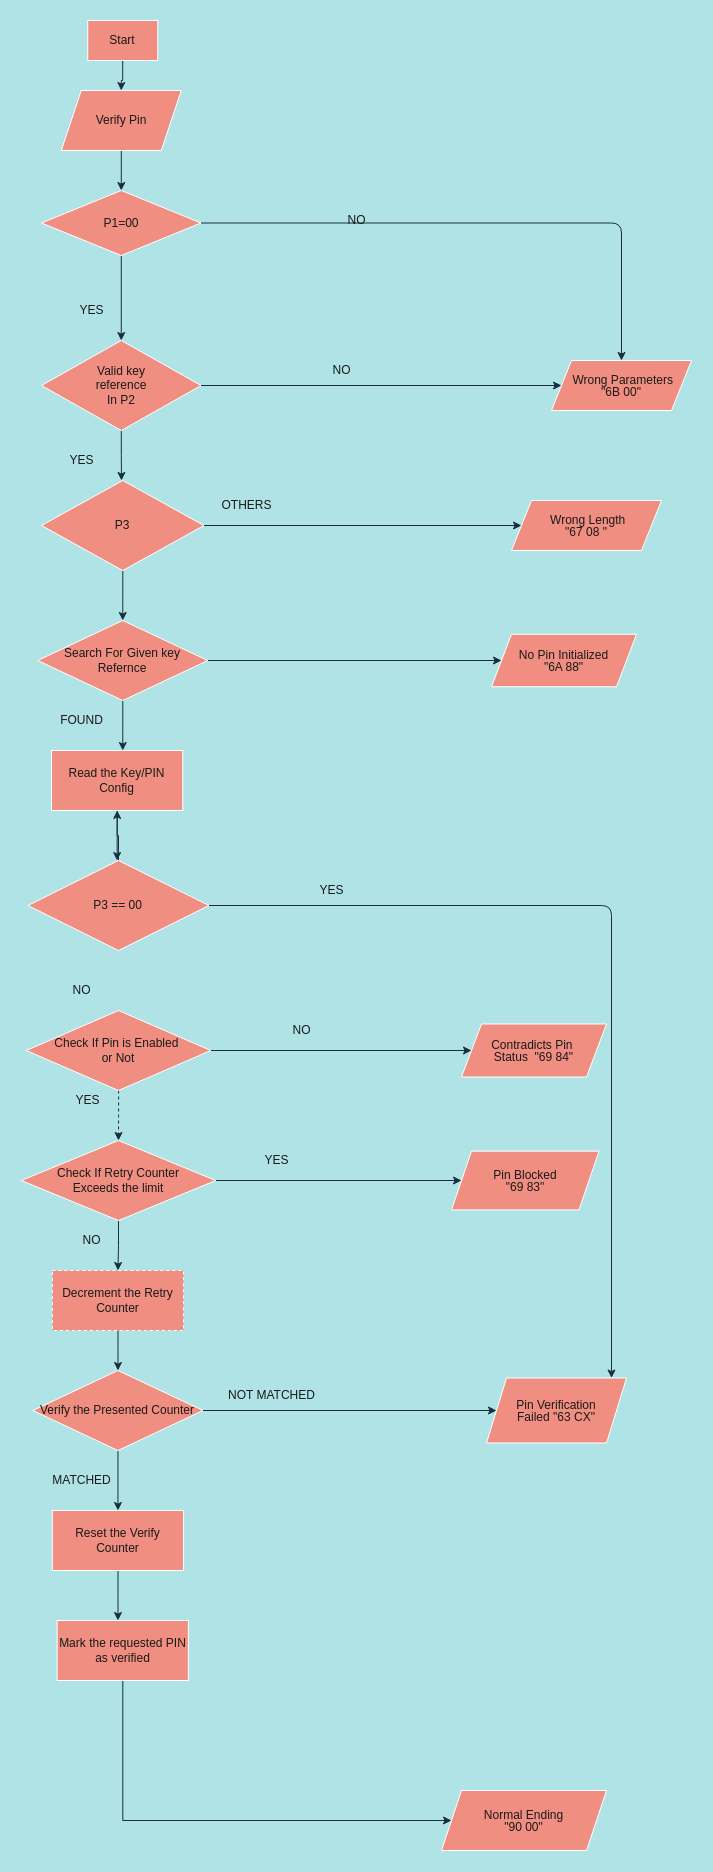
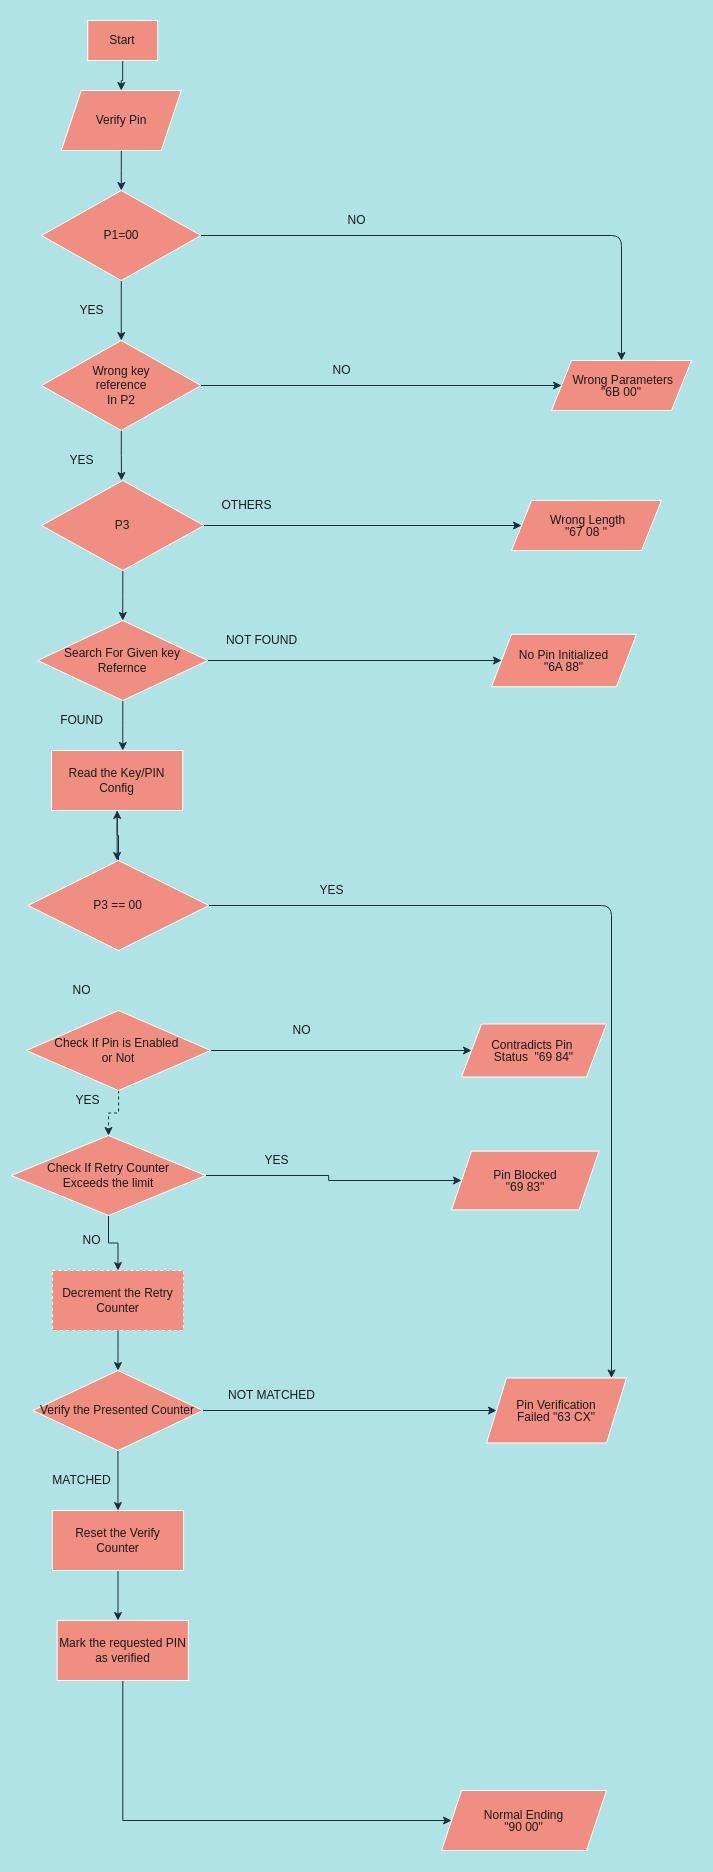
(121, 223) -> (121, 236)
(122, 386) -> (122, 386)
none -> (262, 641)
(118, 1181) -> (108, 1176)
